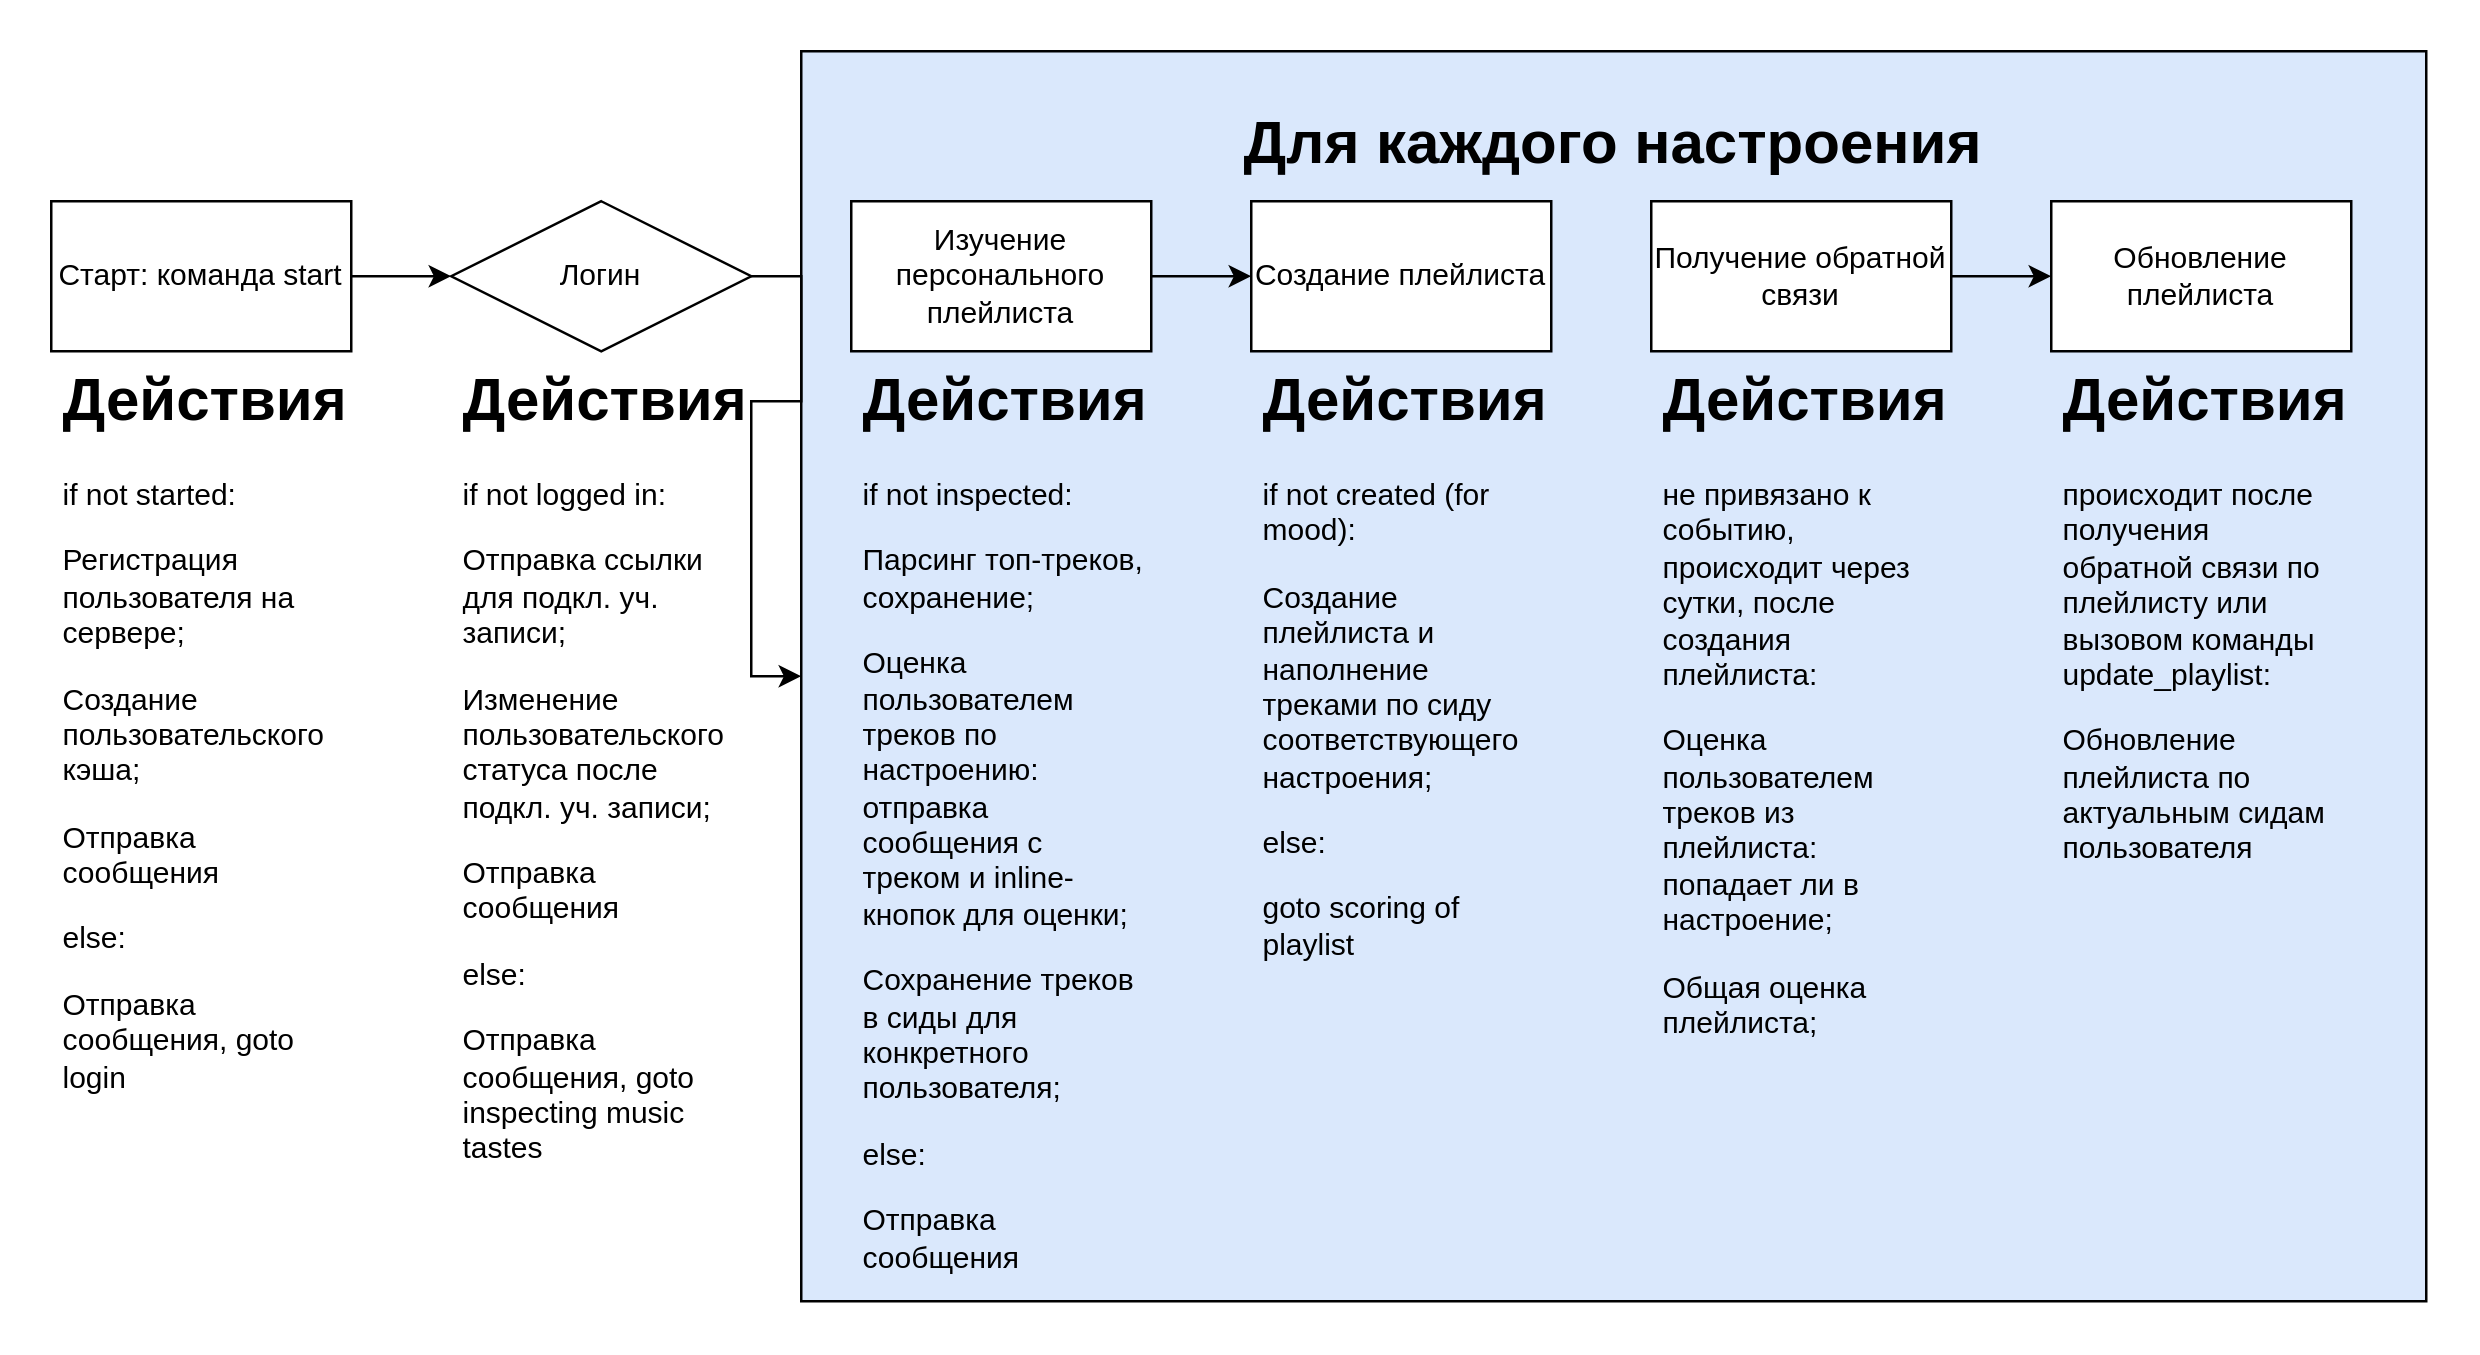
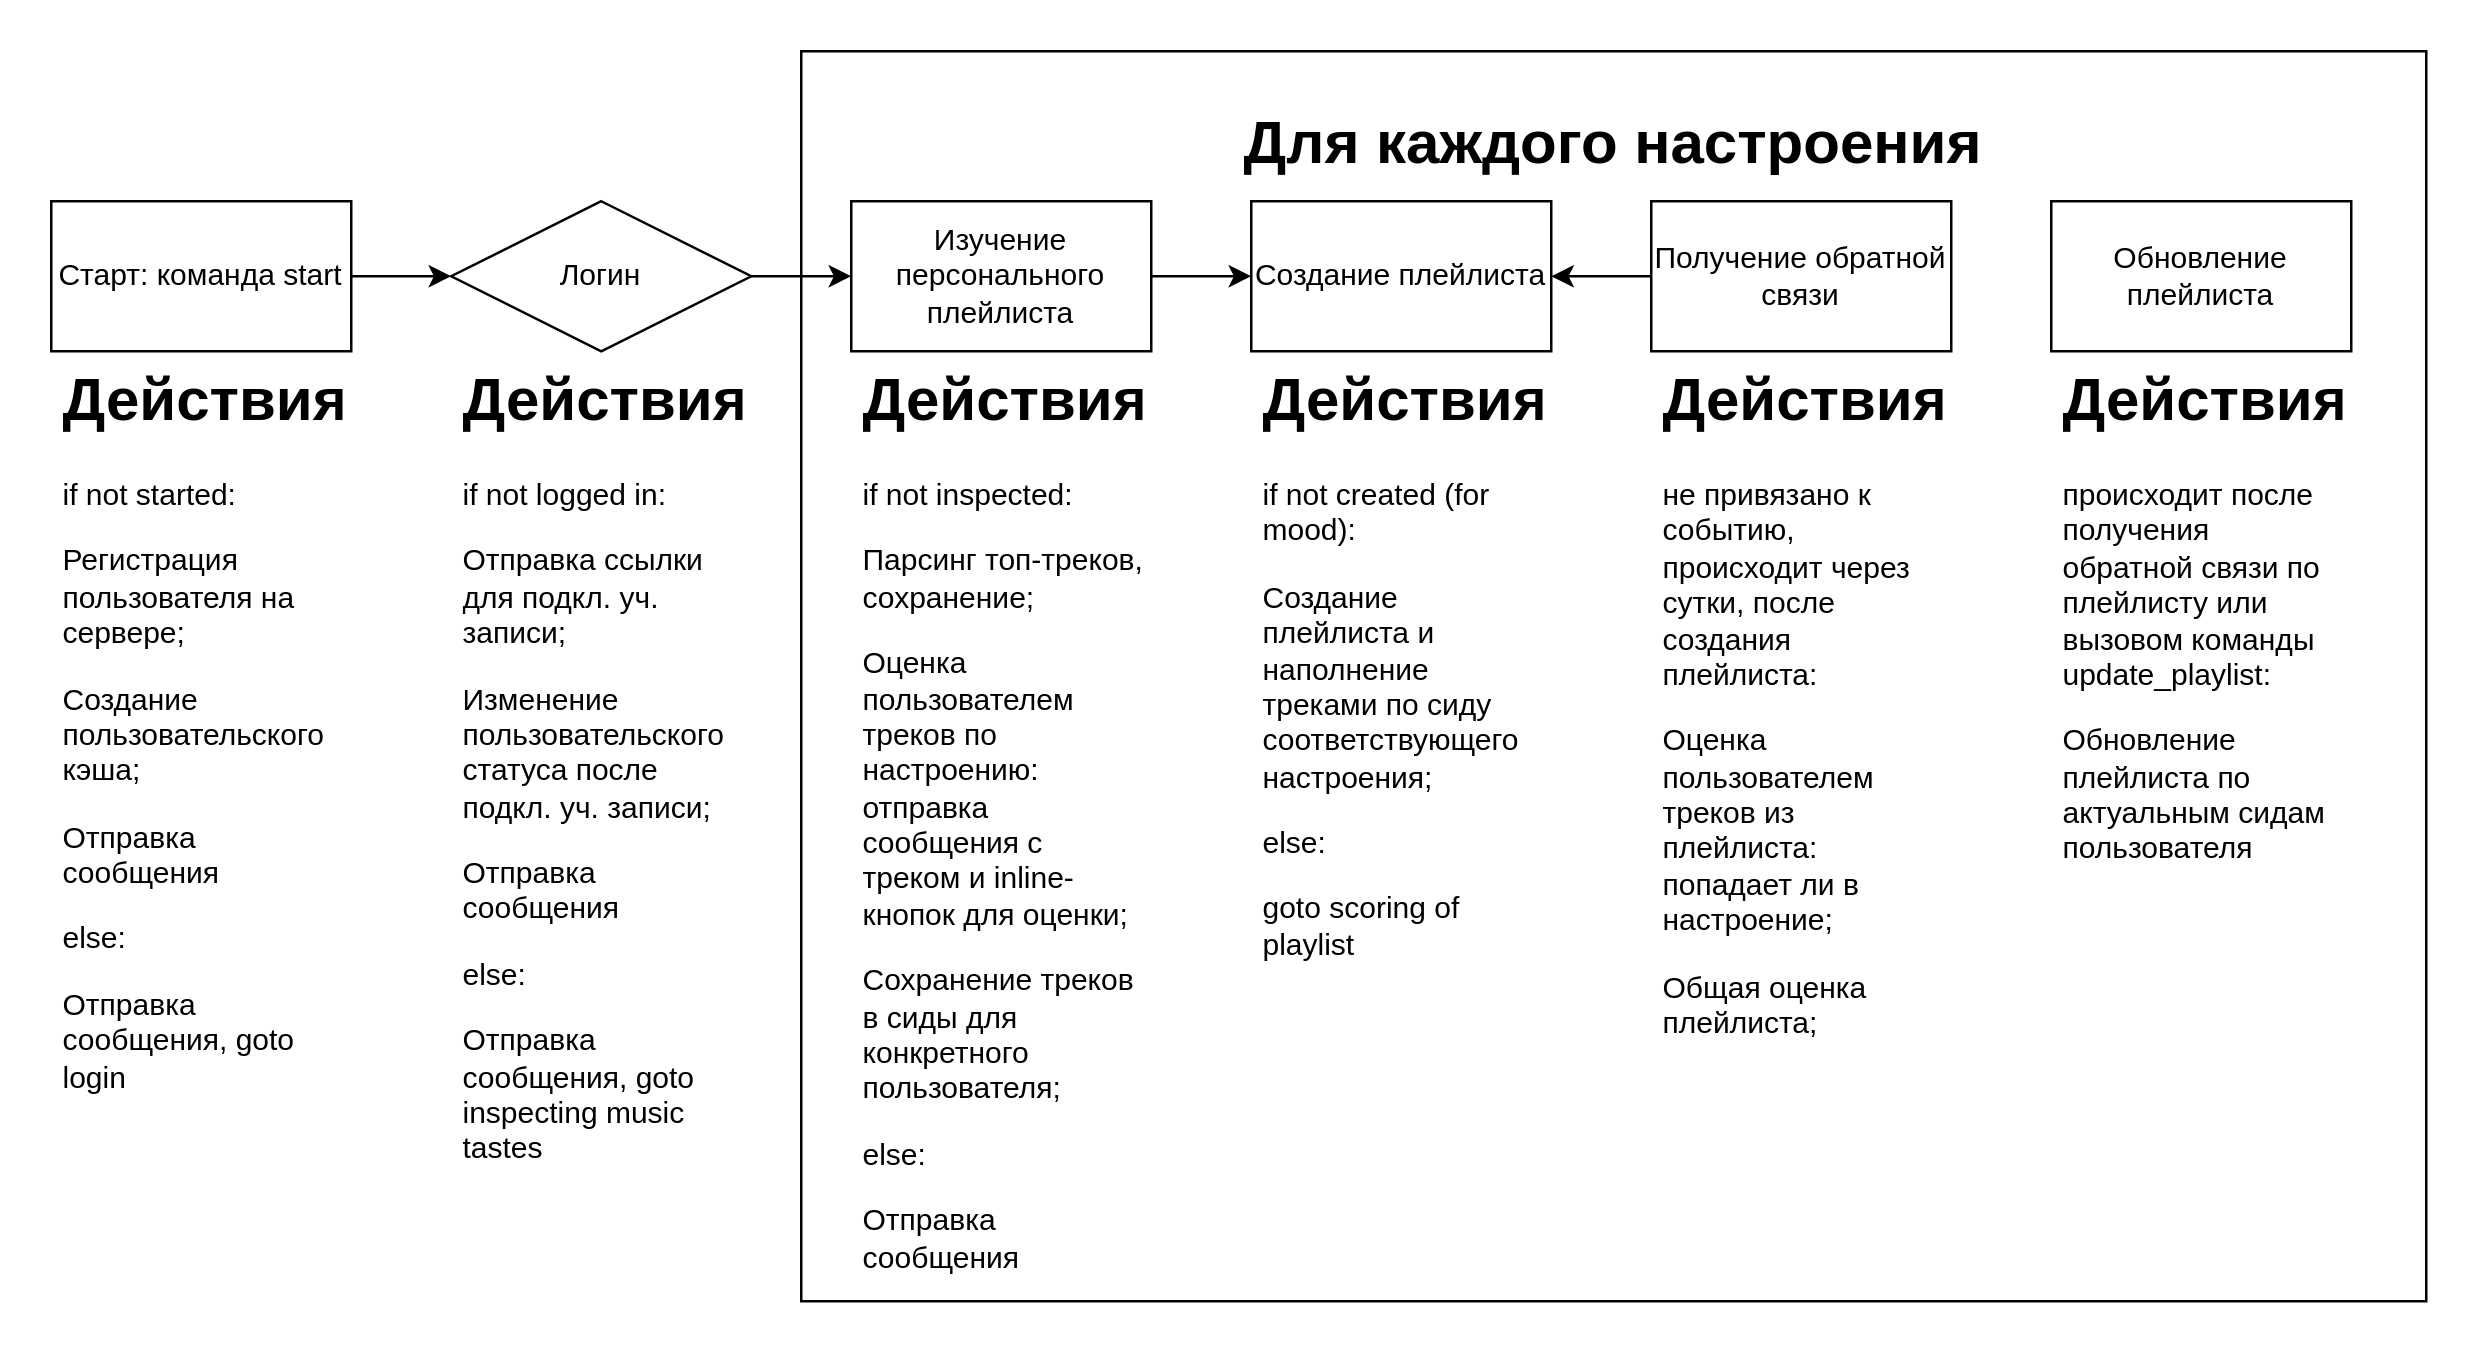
(1993, 276) -> (1609, 276)
(751, 529) -> (818, 276)
(1614, 676) -> (1614, 676)
